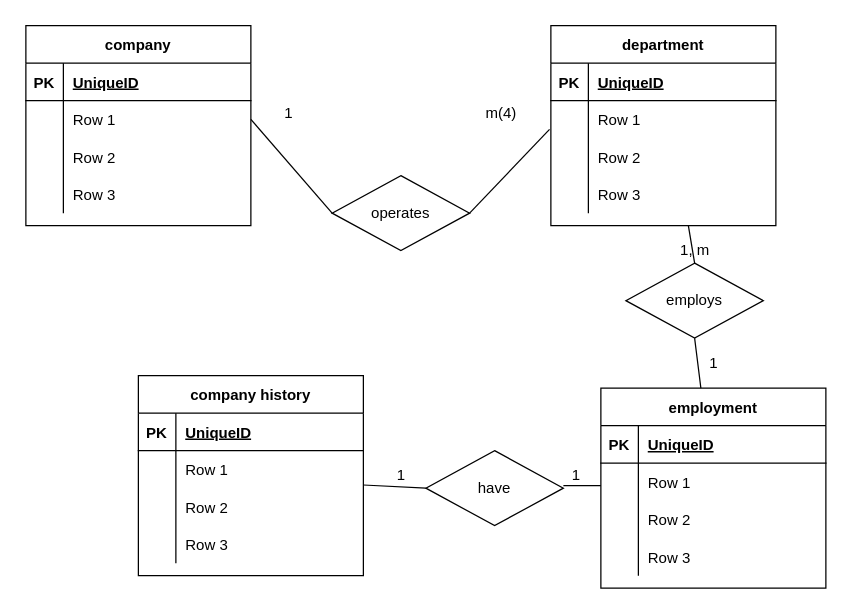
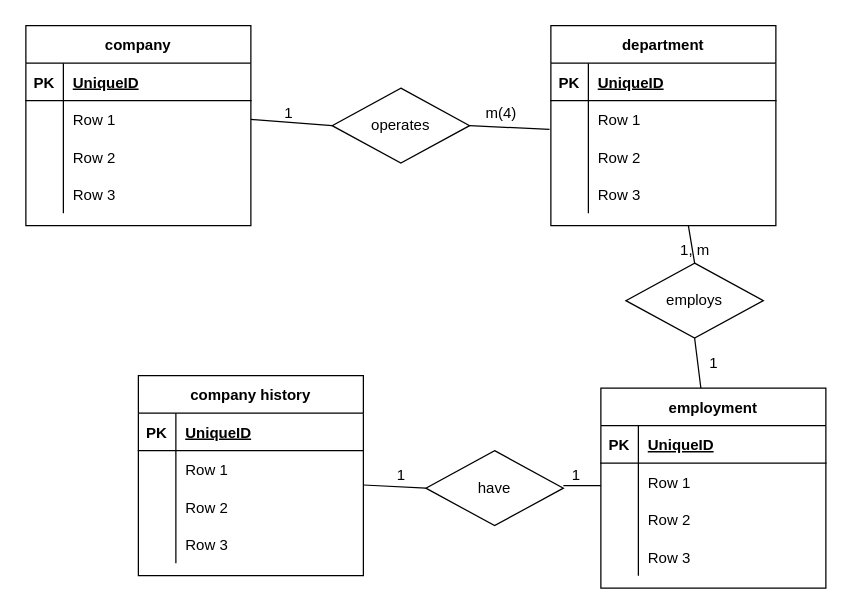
(401, 213) -> (401, 126)
